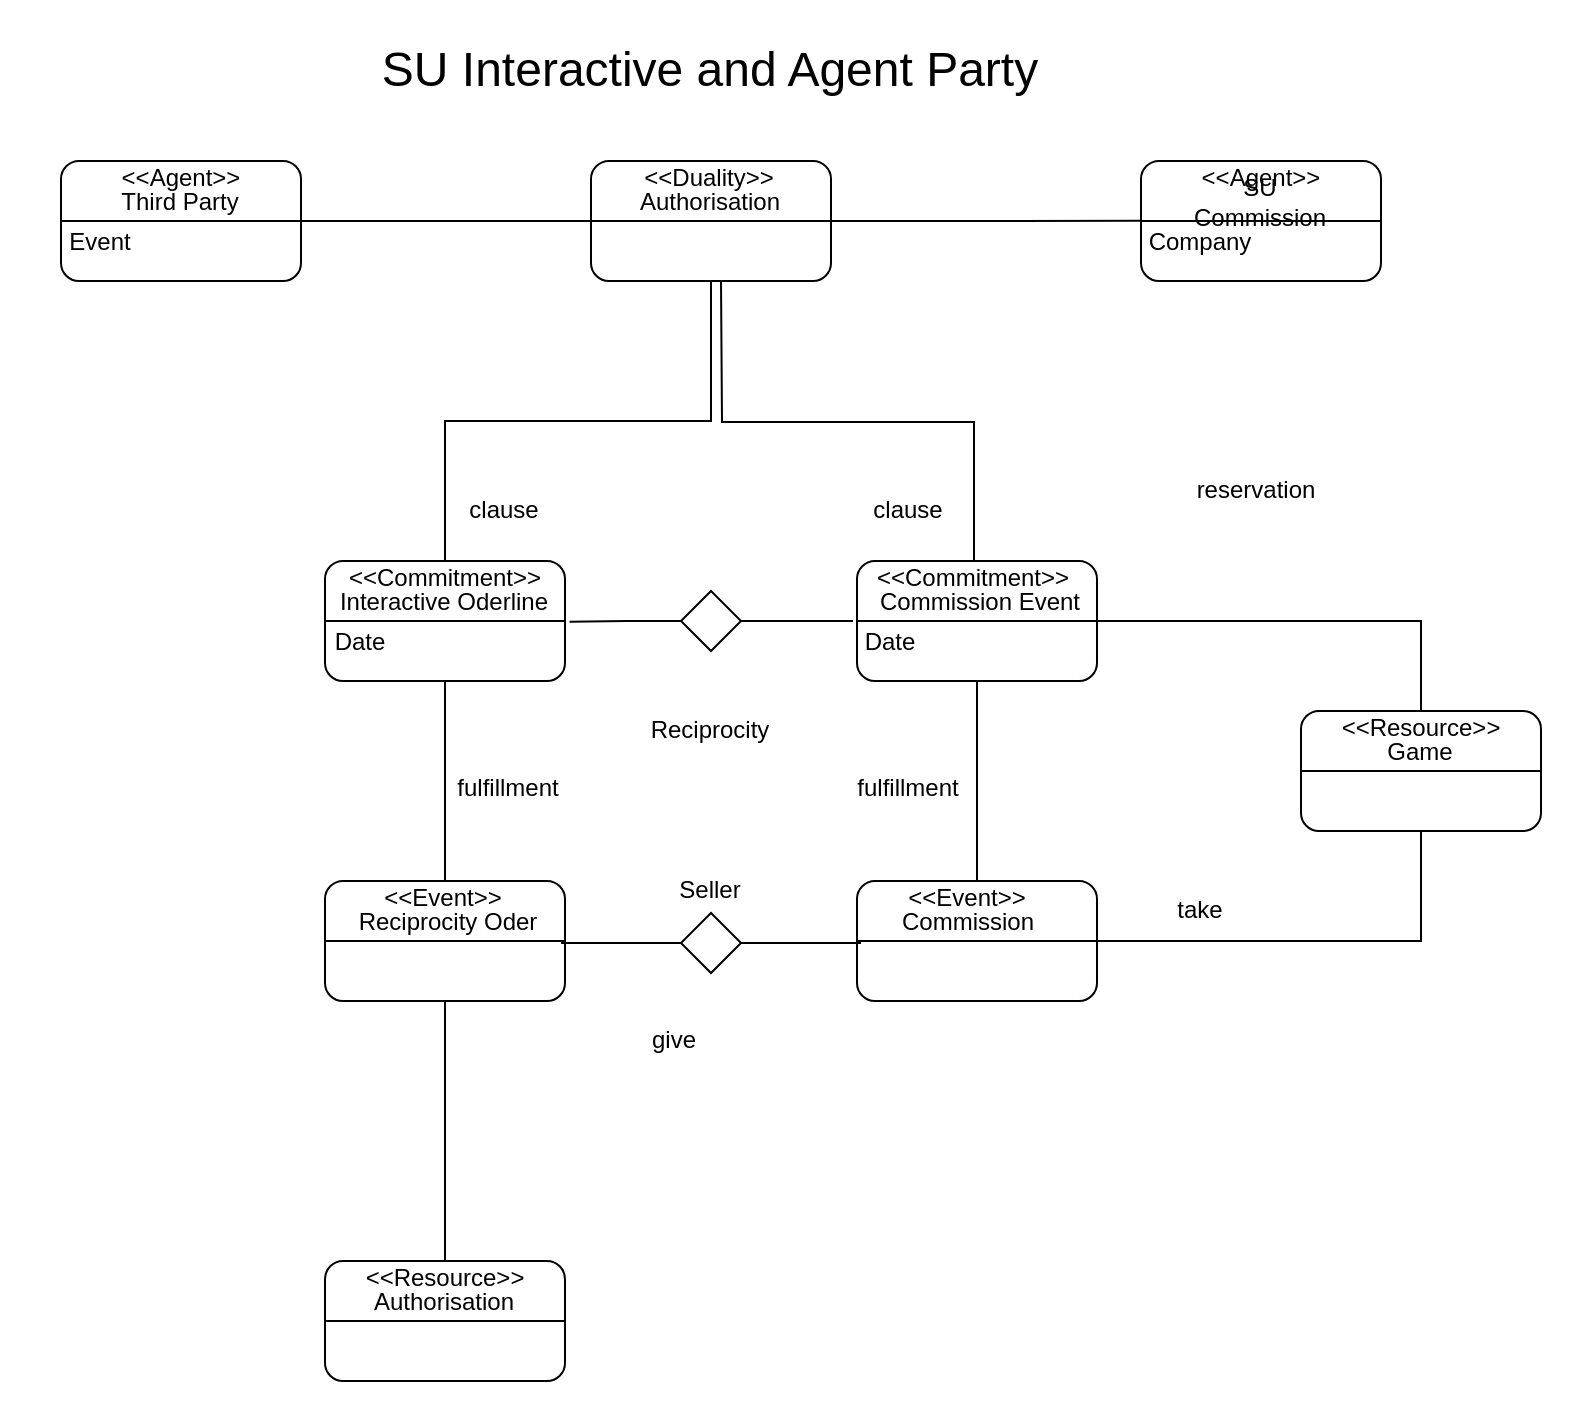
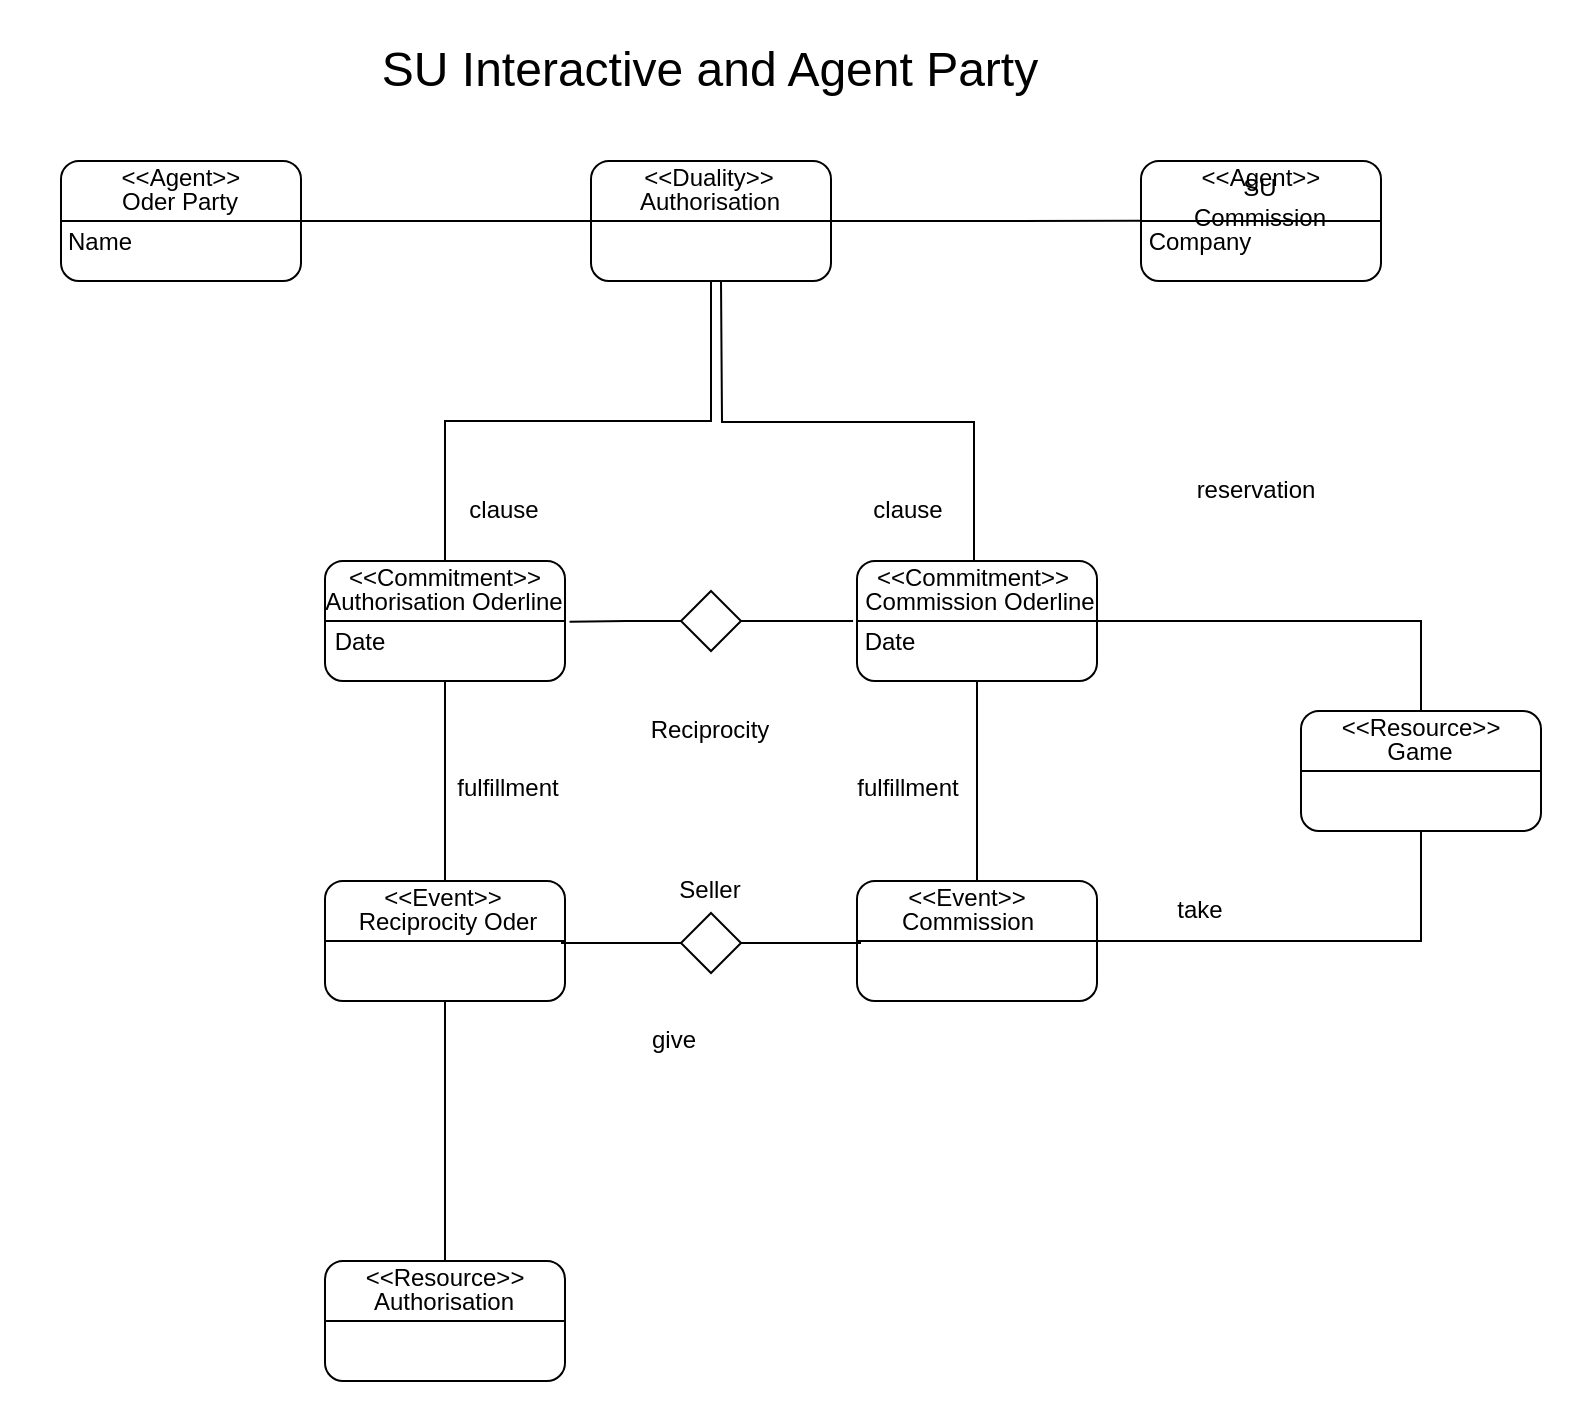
(181, 203) -> (181, 203)
(101, 243) -> (101, 243)
(445, 603) -> (445, 603)
(981, 603) -> (981, 603)
